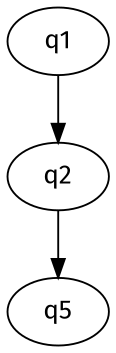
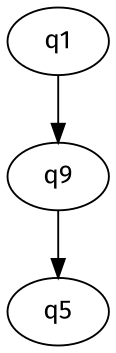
(58, 177) -> (58, 177)
